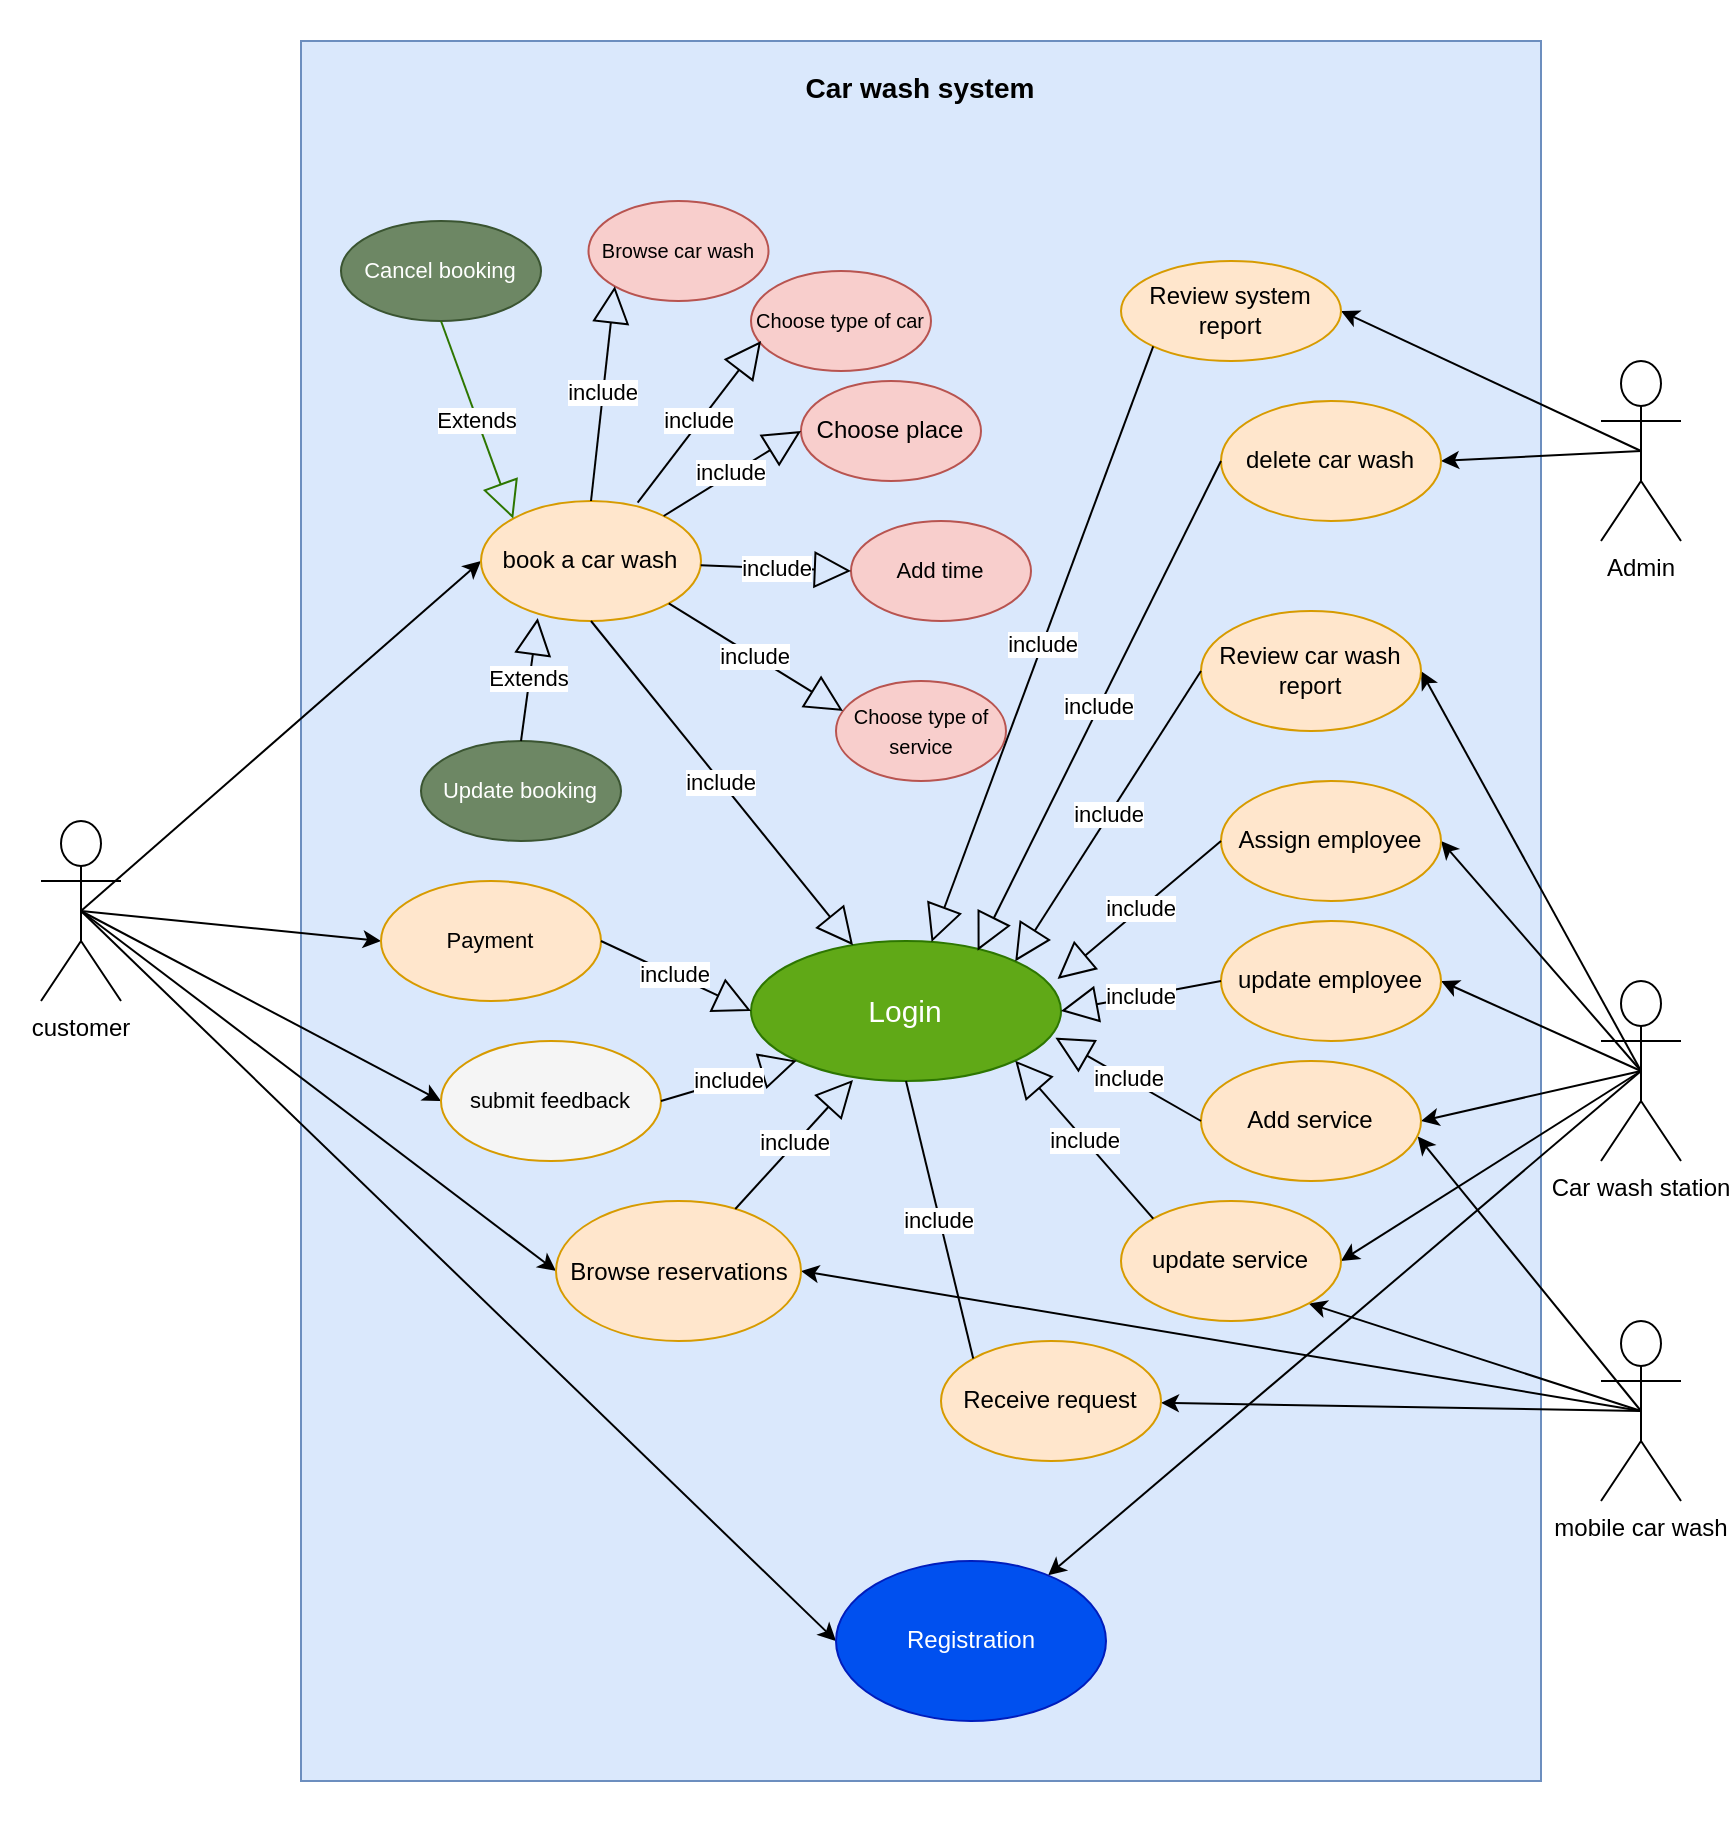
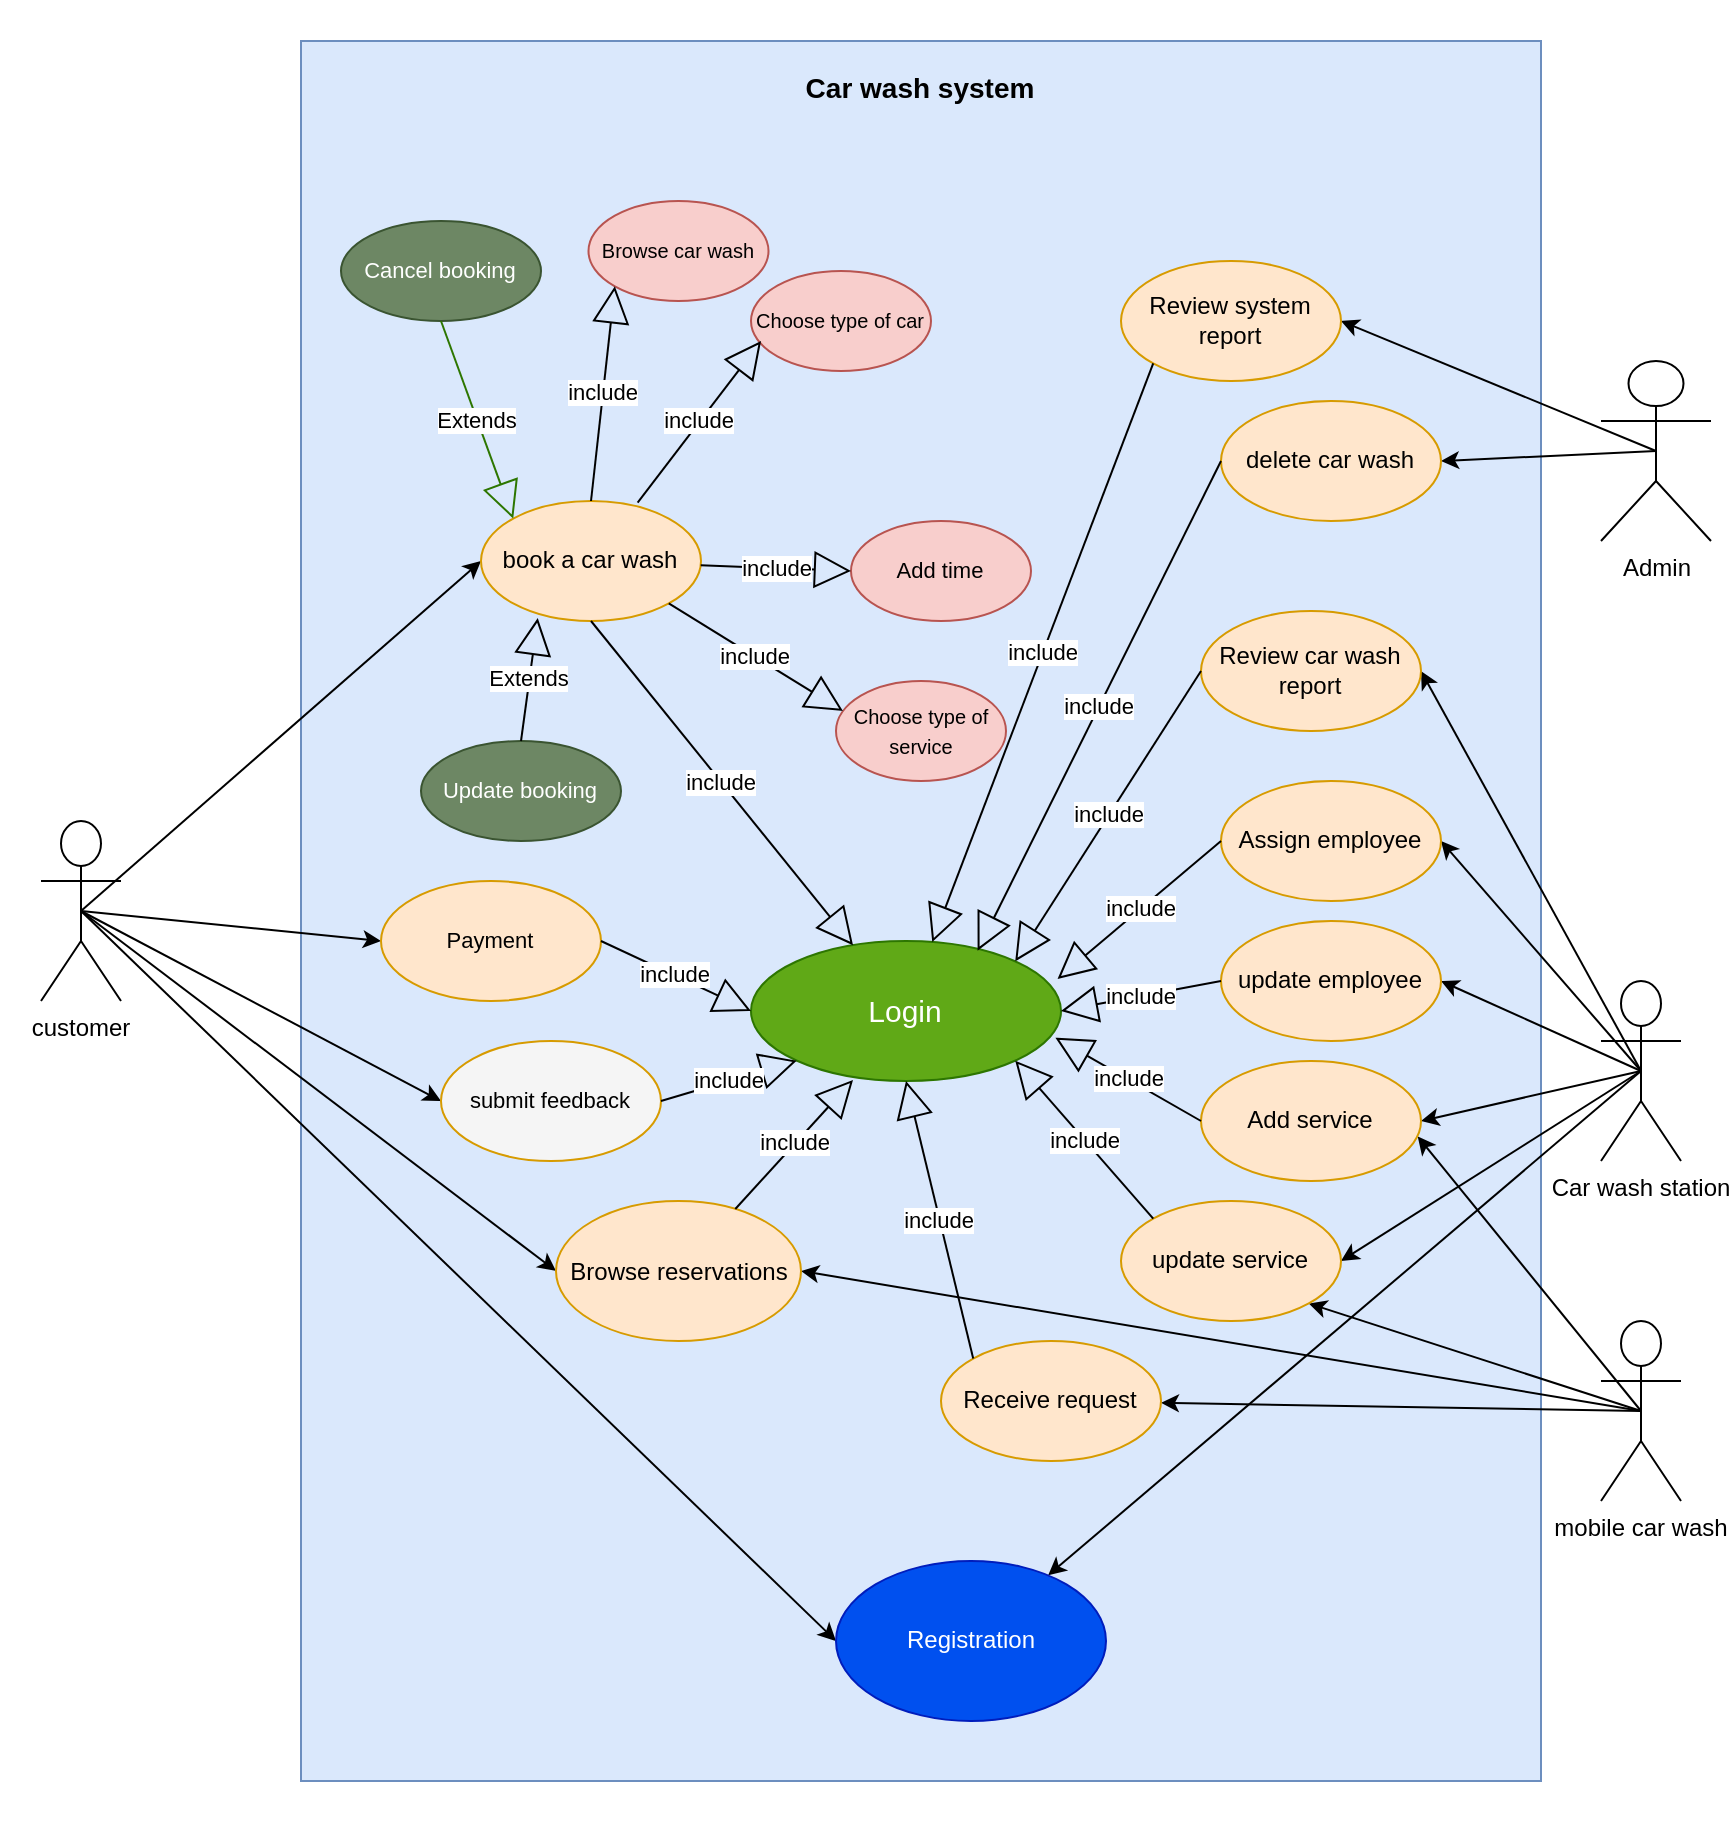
(1231, 311) -> (1231, 321)
(891, 431) -> none
(1641, 451) -> (1656, 451)
(714, 485) -> none
(911, 1100) -> (915, 1117)
